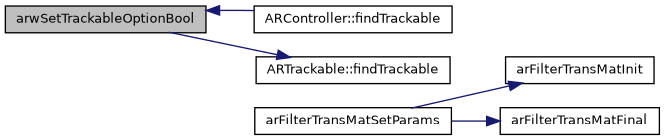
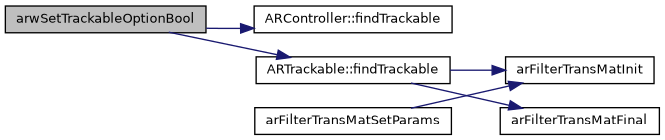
(237, 10) -> (223, 28)
none -> (471, 70)
(469, 121) -> (448, 91)
